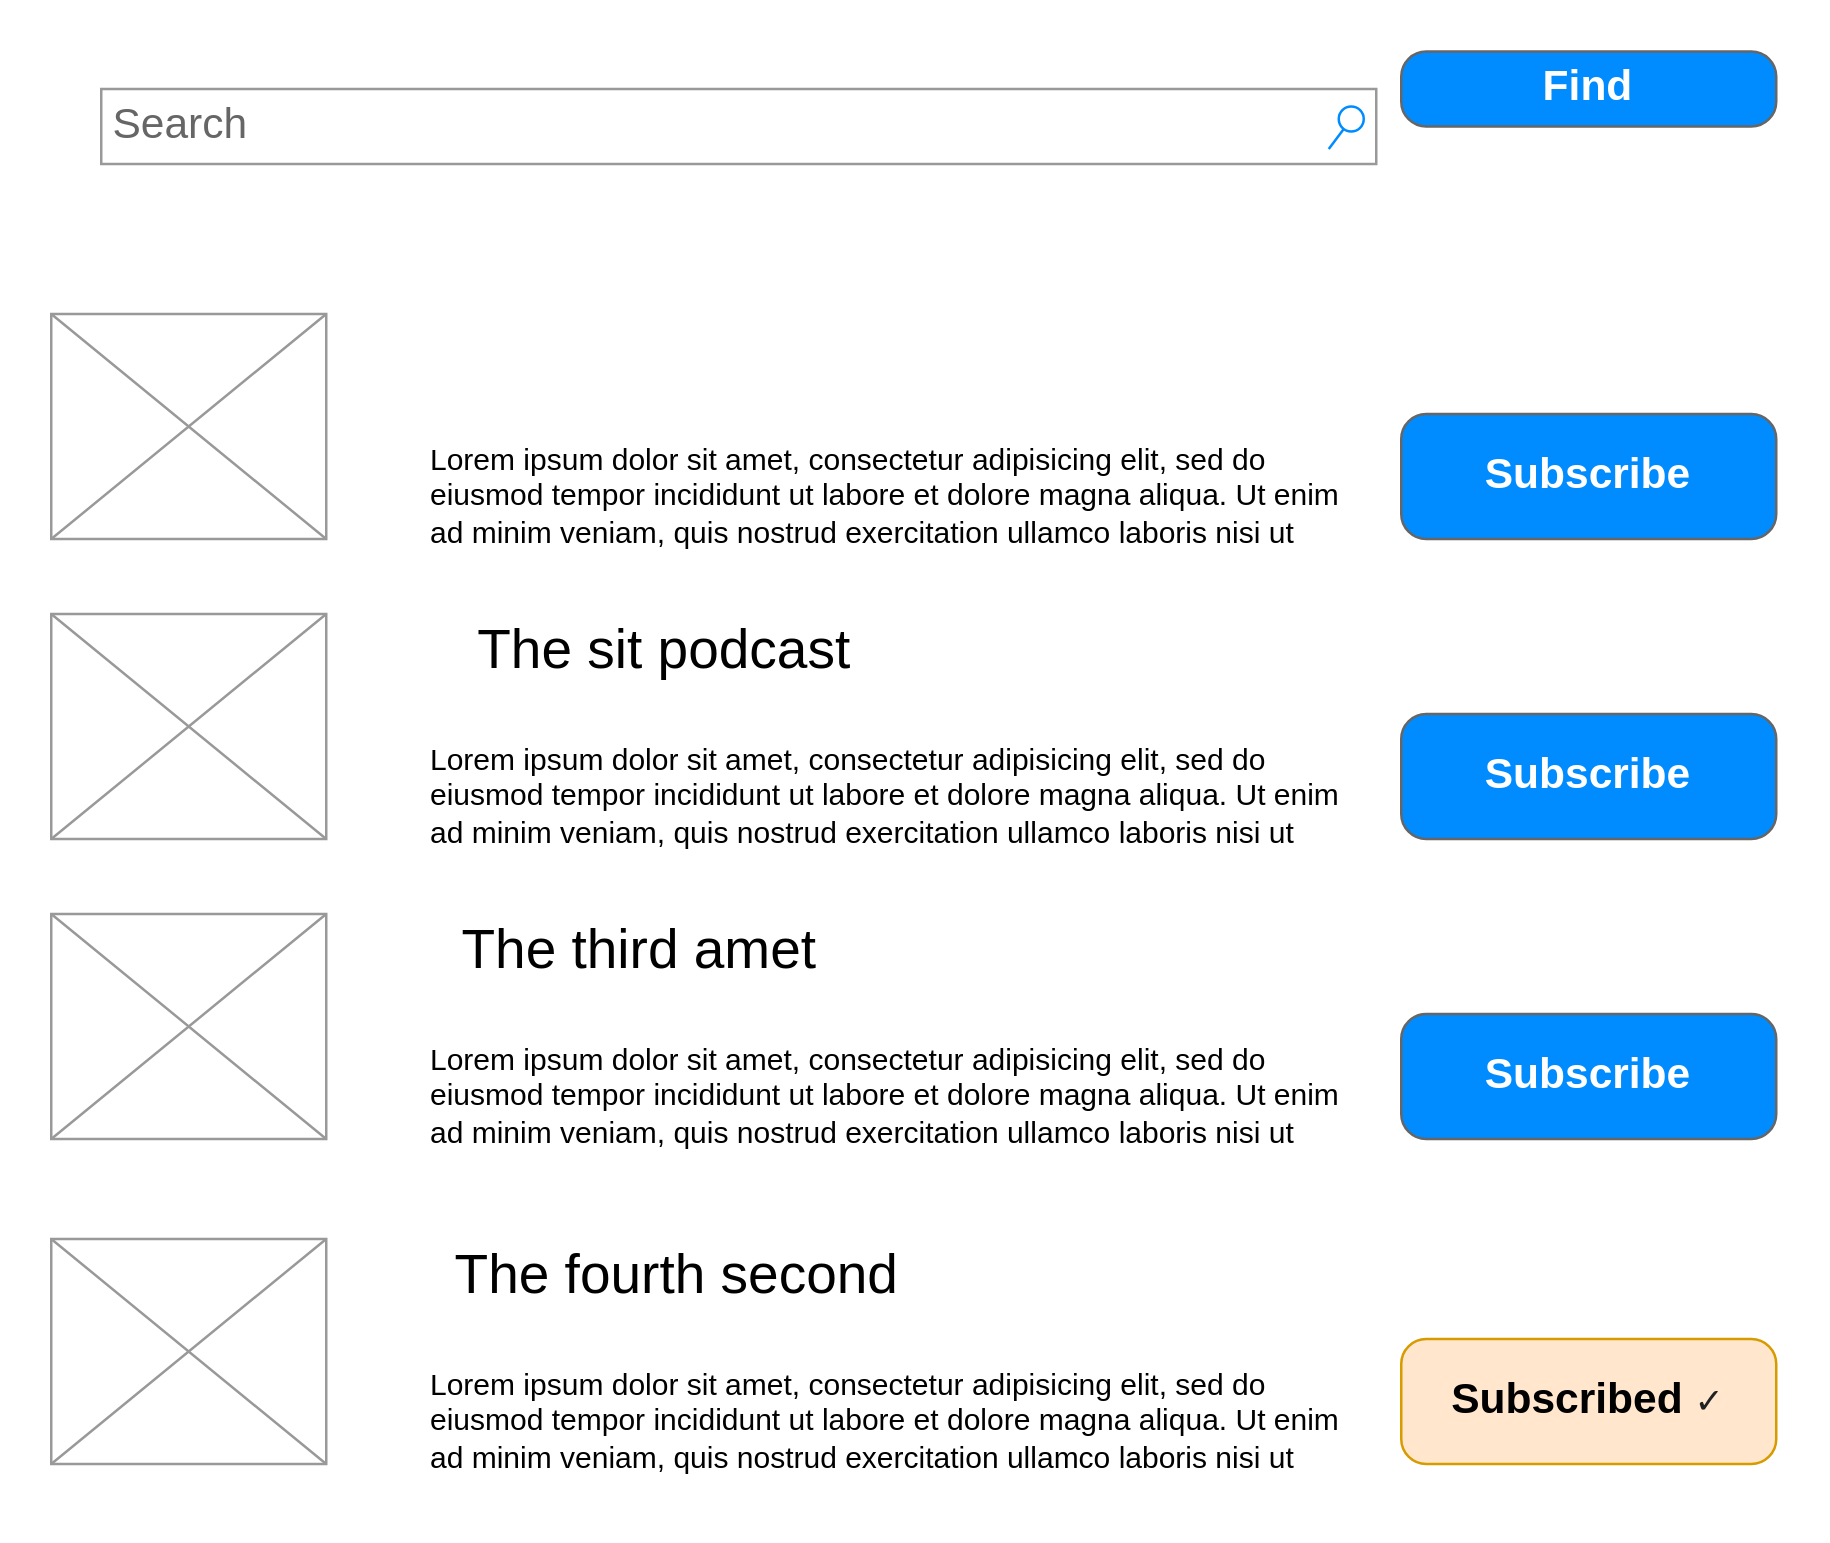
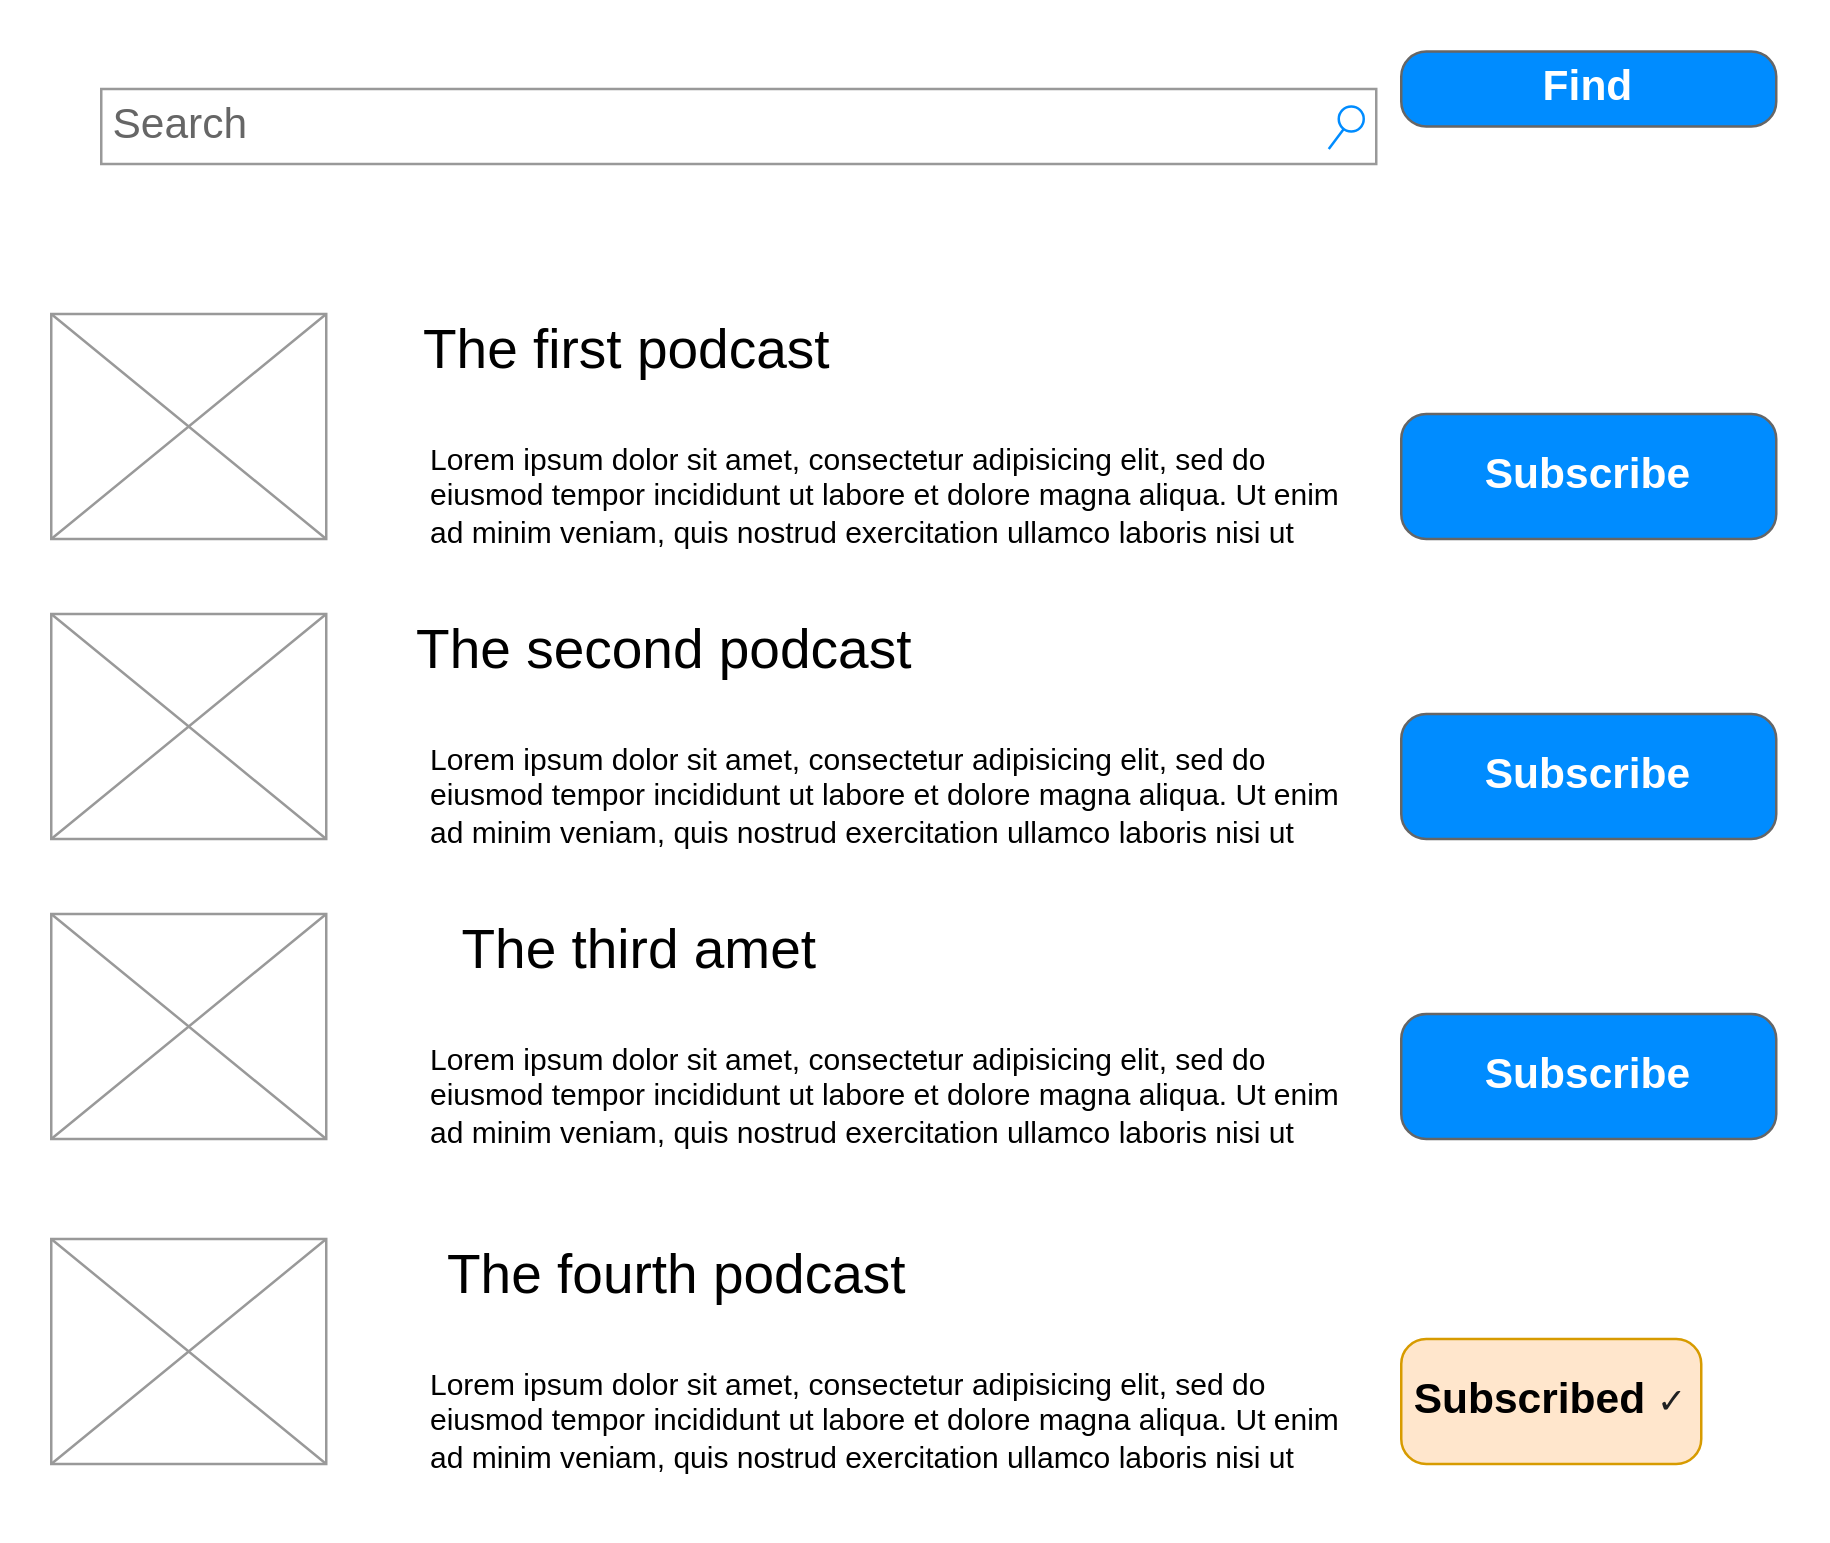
none -> (626, 351)
(665, 651) -> (665, 651)
(678, 1276) -> (678, 1276)
(1589, 1401) -> (1551, 1401)
